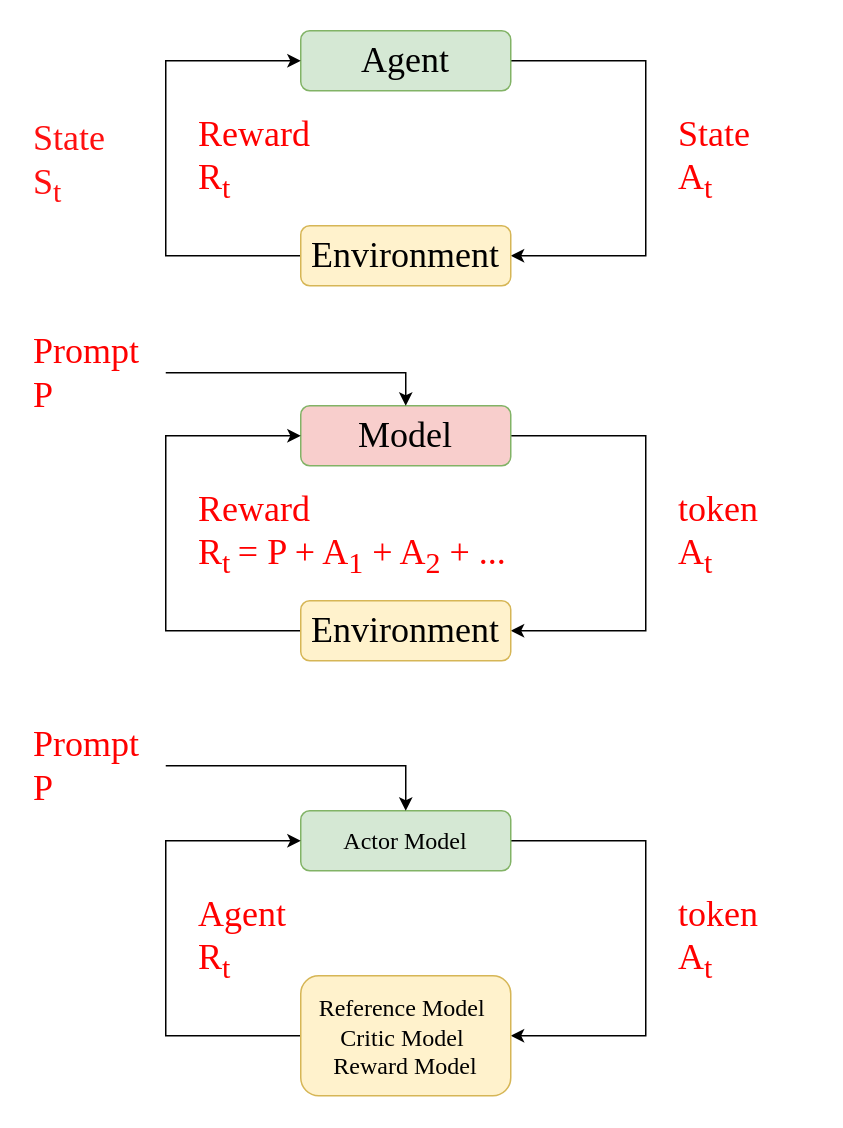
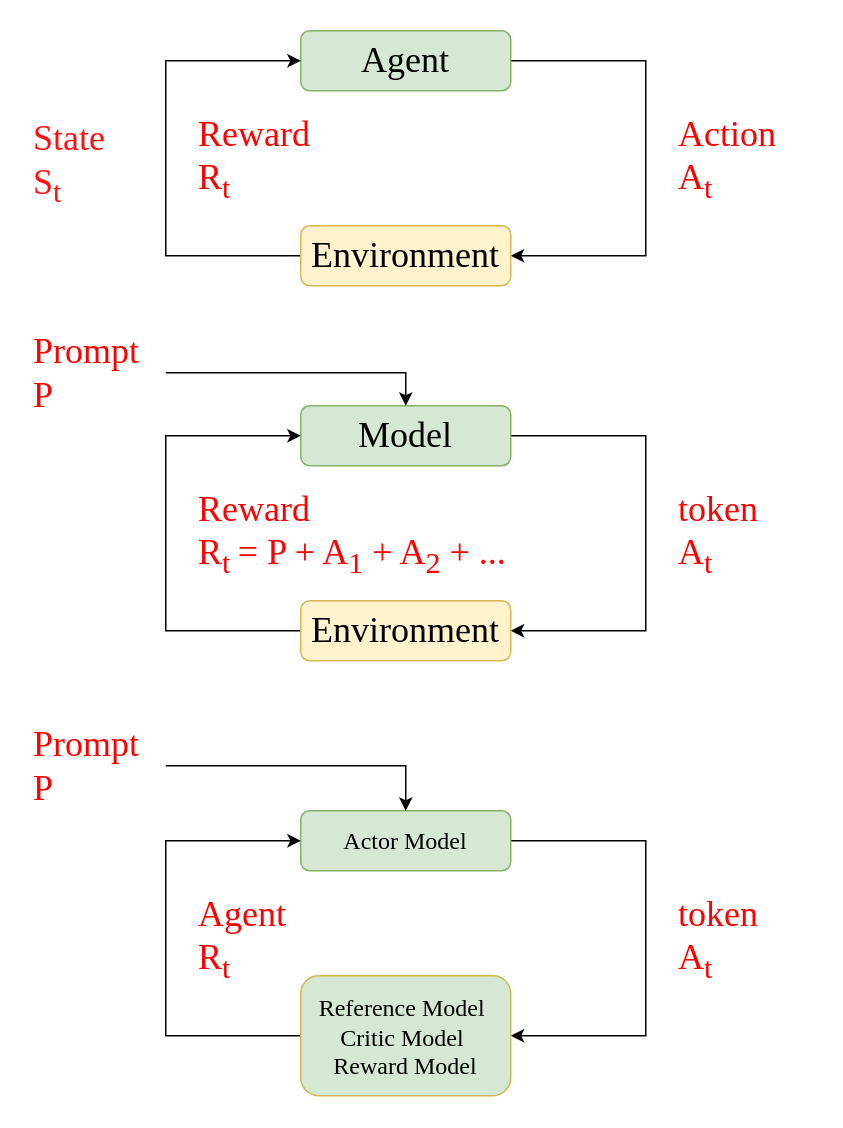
(704, 158) -> (707, 158)
(406, 436) -> (406, 436)
(406, 1036) -> (406, 1036)
